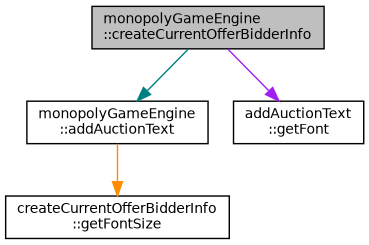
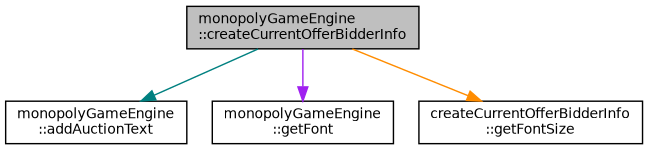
(299, 122) -> (303, 122)
(117, 163) -> (410, 72)
